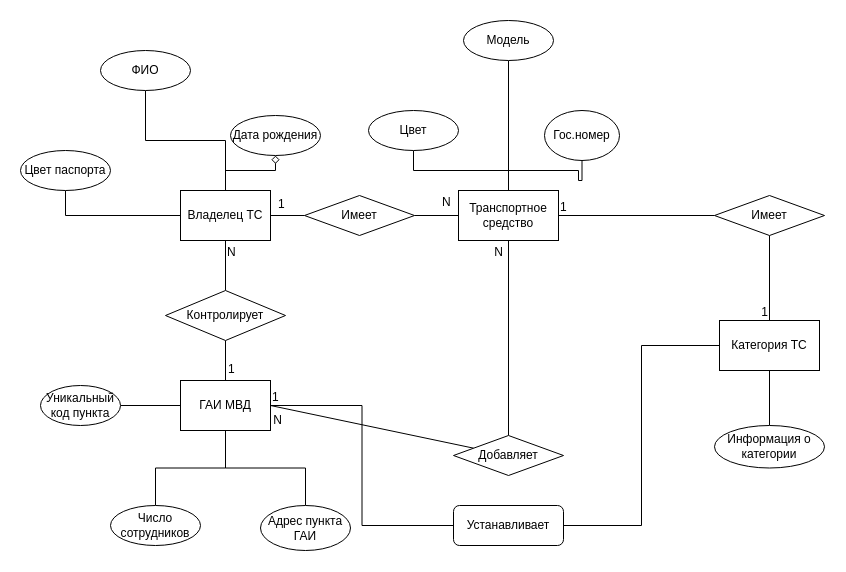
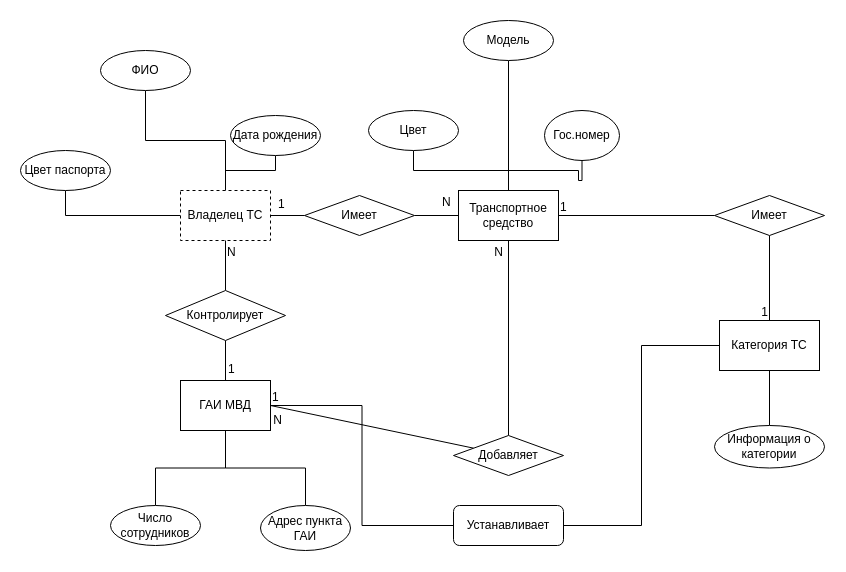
(276, 164) -> (276, 161)
(226, 216) -> (226, 216)
(81, 406) -> none
(151, 406) -> none
